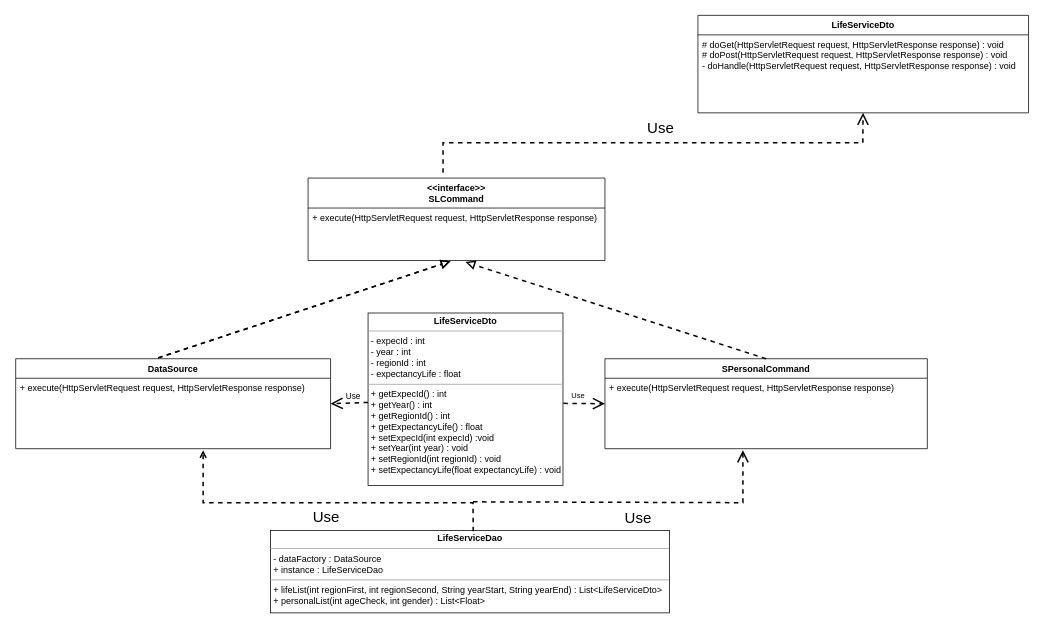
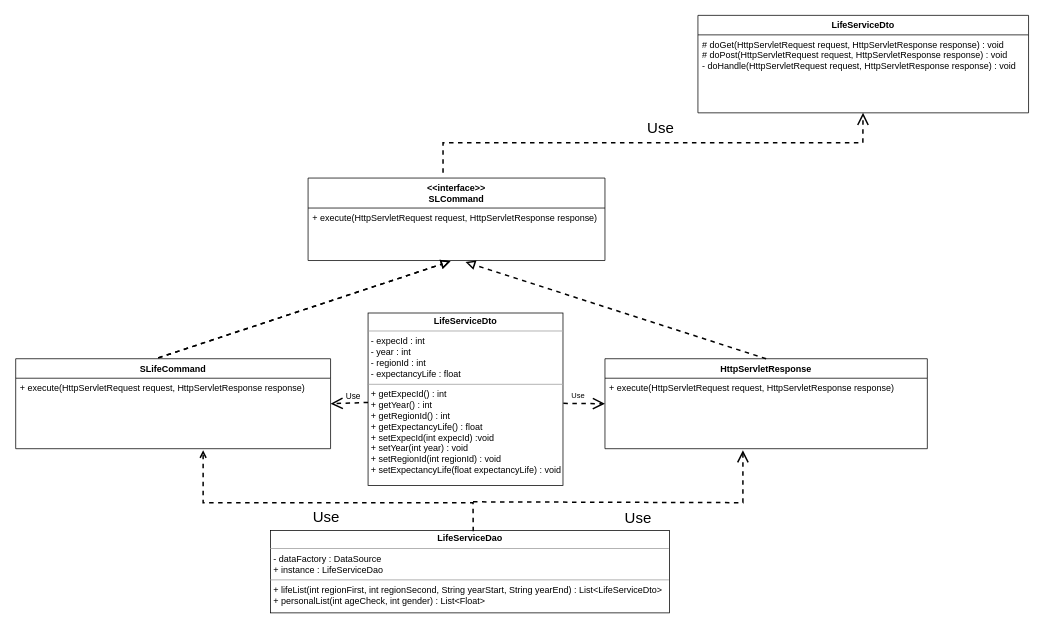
(173, 369) -> (173, 369)
(766, 369) -> (766, 369)
